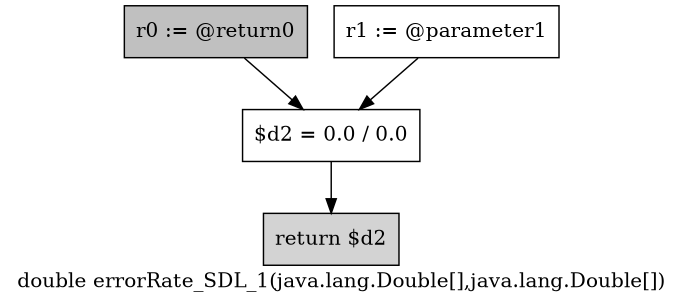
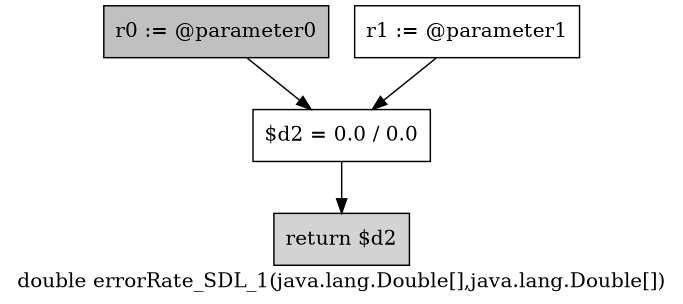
(216, 32) -> (216, 32)
